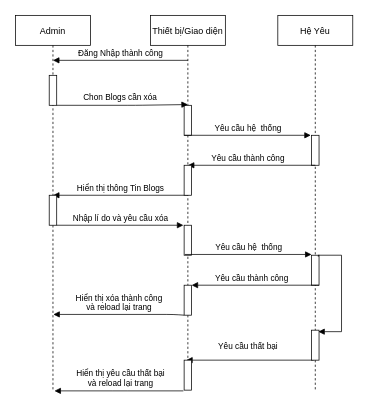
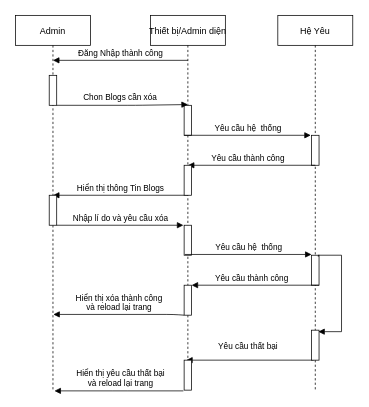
(188, 31) -> (188, 31)
